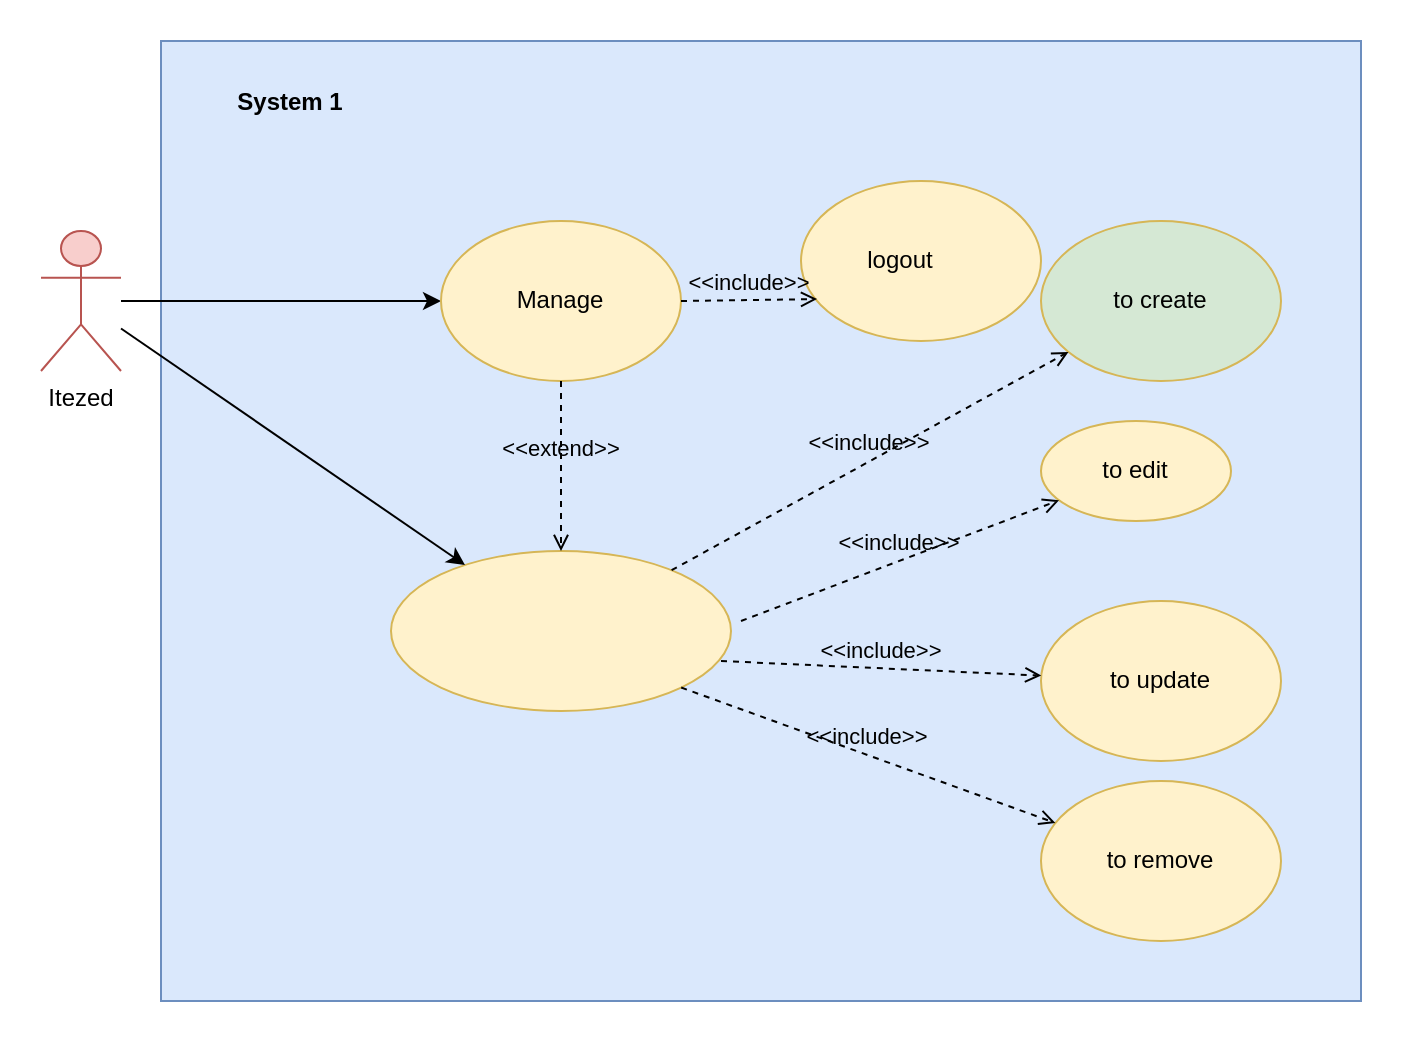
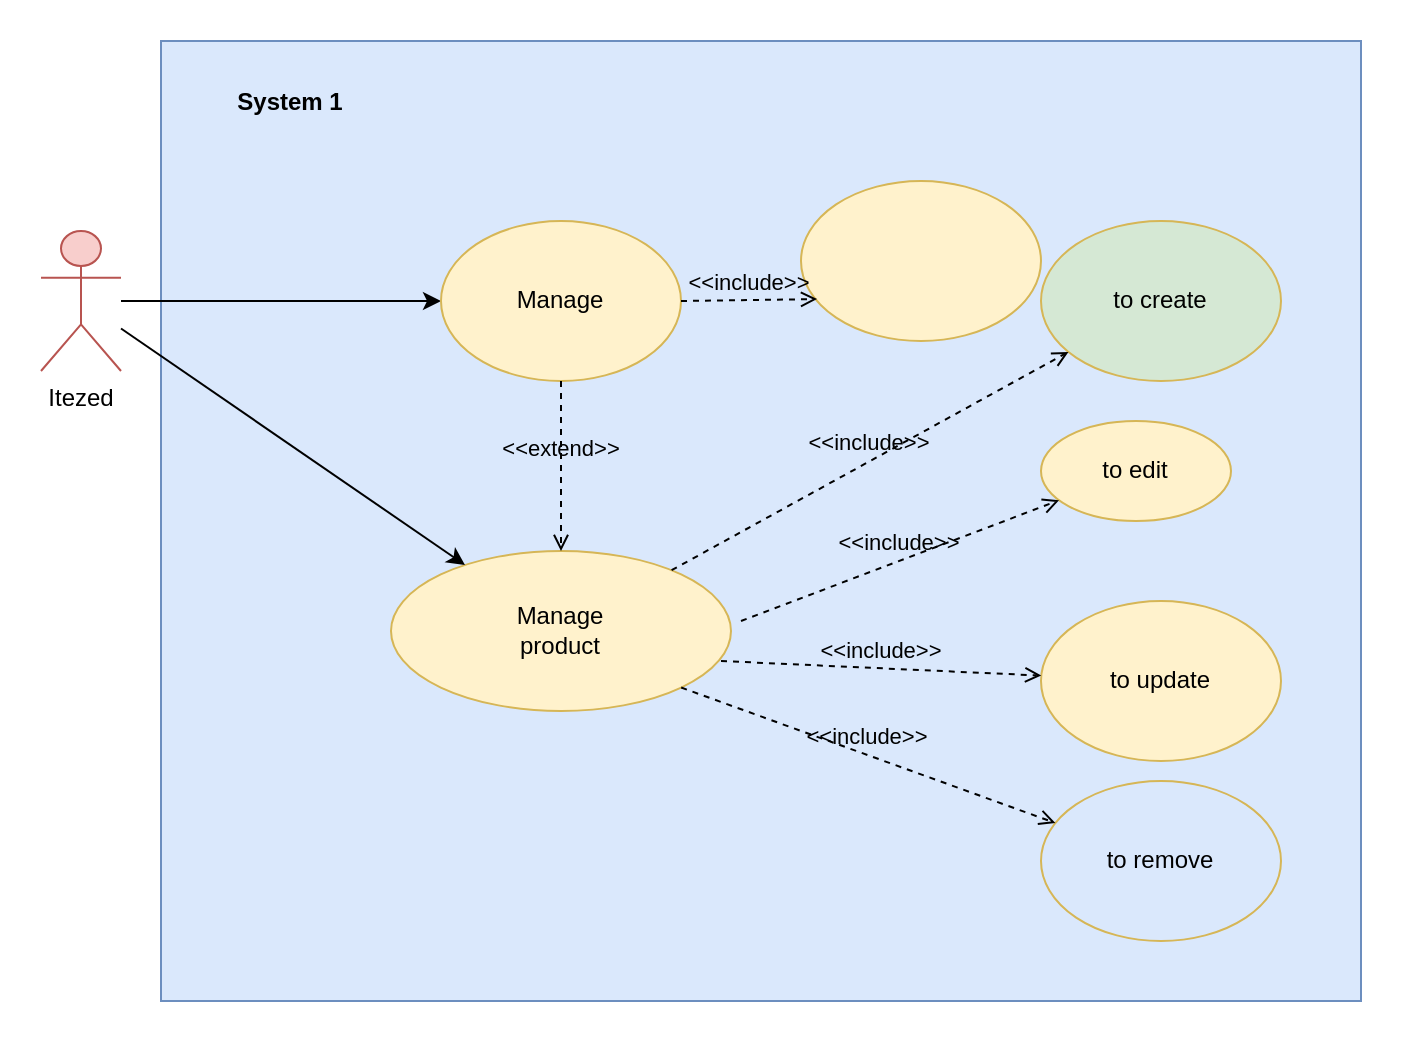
(901, 261) -> none
none -> (561, 631)
(1161, 861) -> (1161, 861)
